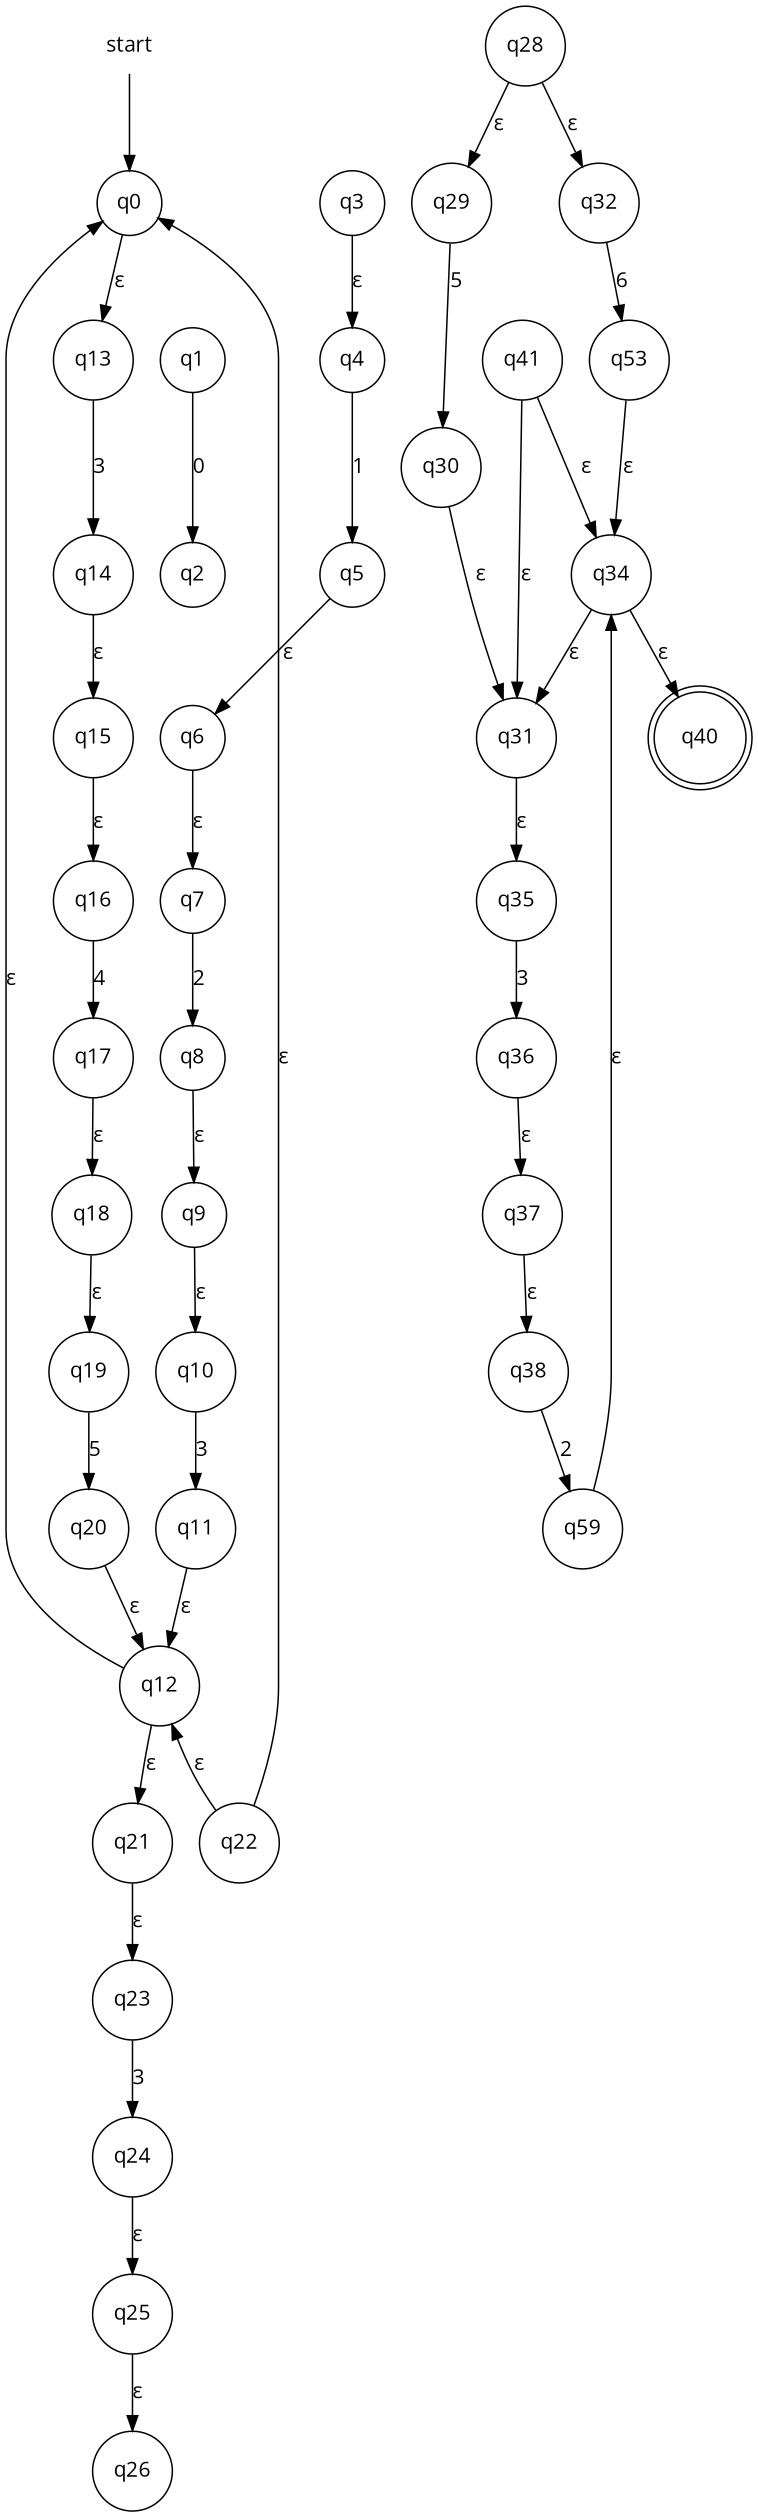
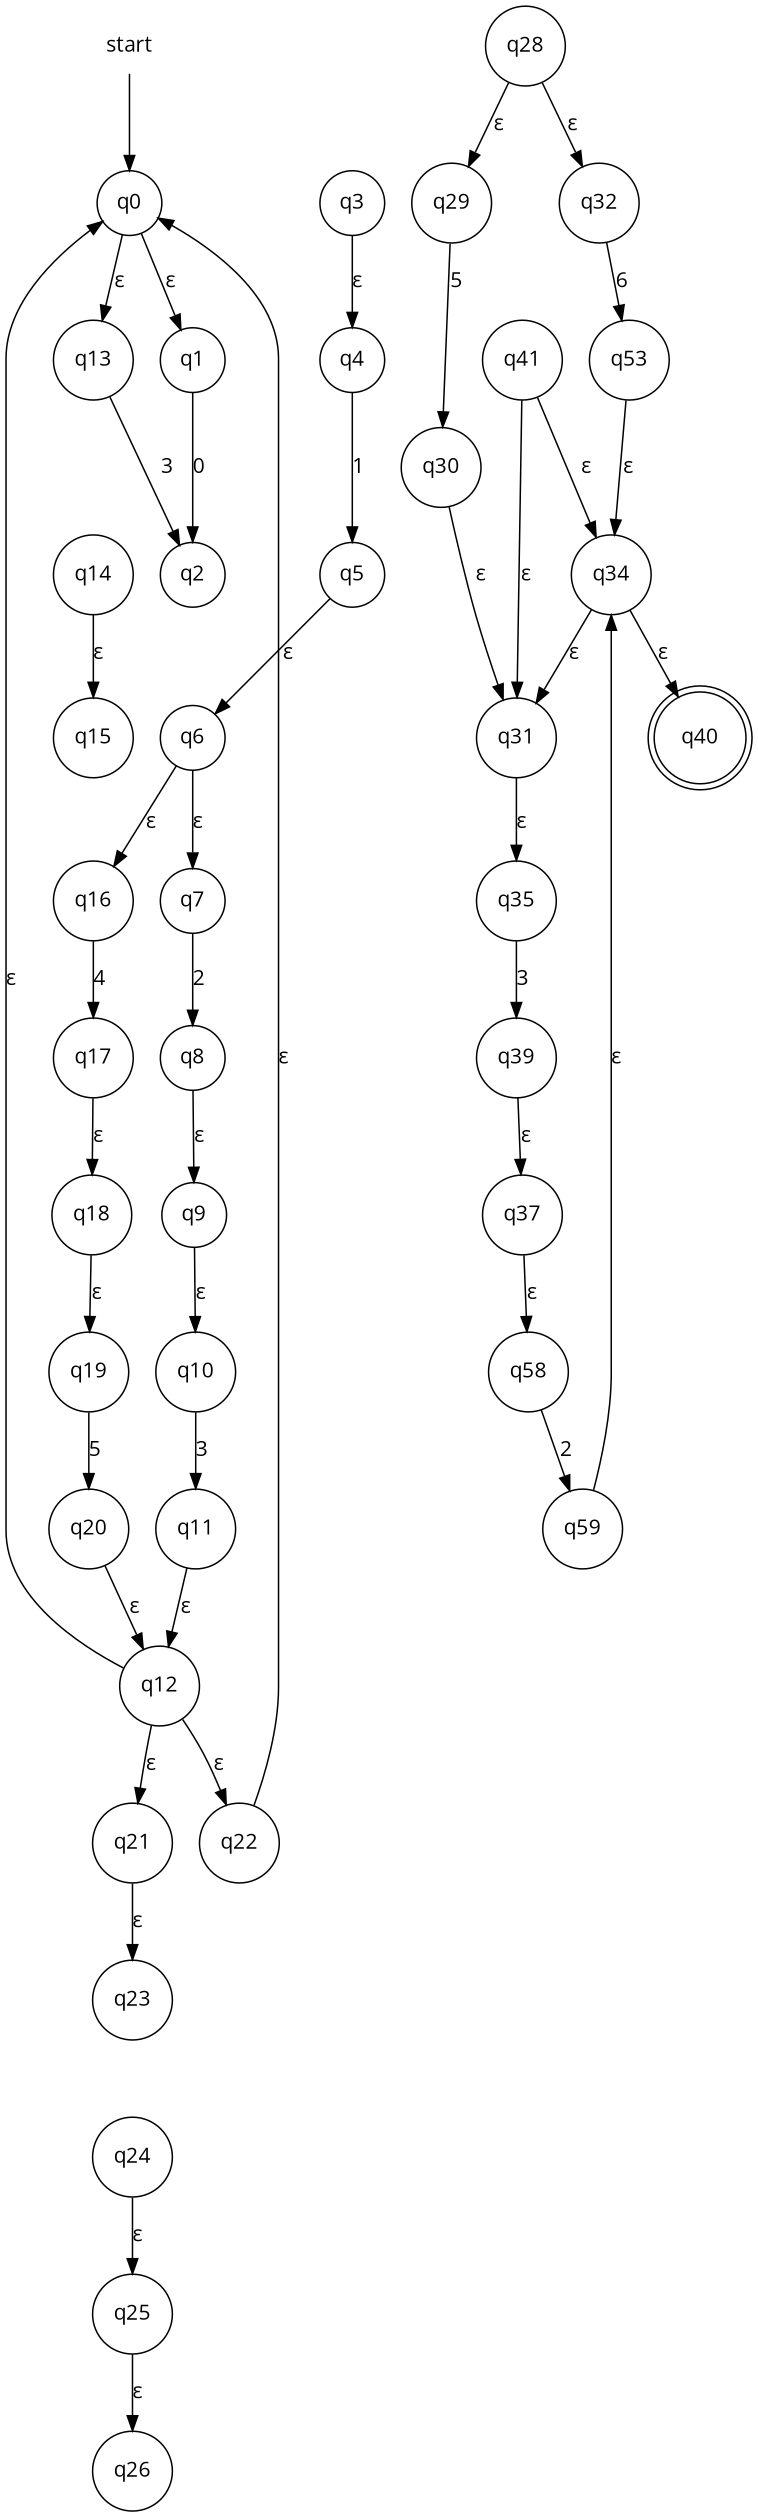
none -> (158, 274)
(93, 460) -> (141, 464)
(93, 812) -> (149, 810)
(516, 1058) -> (516, 1058)
(528, 1372) -> (528, 1372)
(194, 1776) -> (204, 1754)
(132, 2071) -> none
